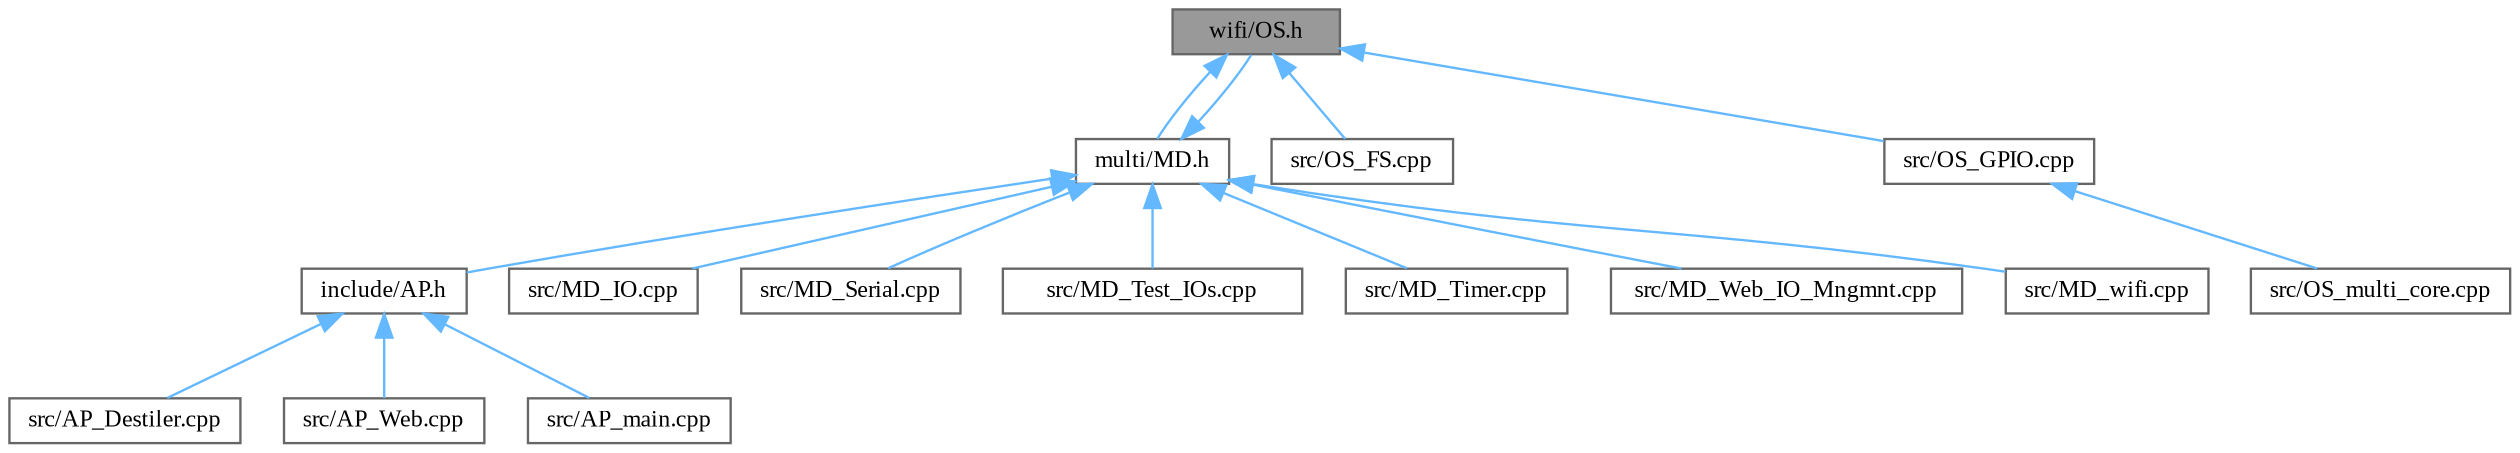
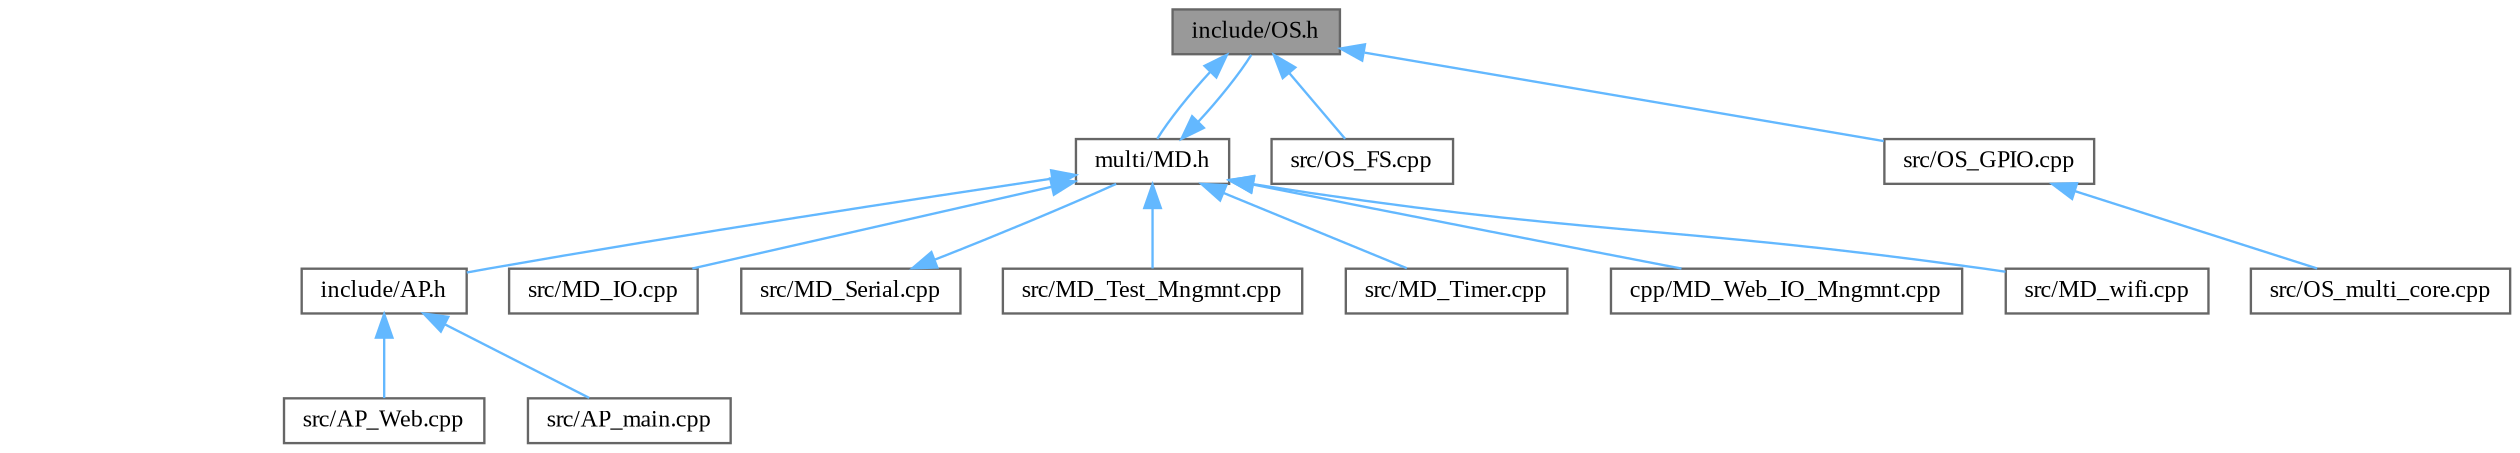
(1256, 32) -> (1256, 32)
(978, 229) -> (1026, 223)
(1153, 291) -> (1153, 291)
(1787, 291) -> (1787, 291)
(125, 421) -> none
